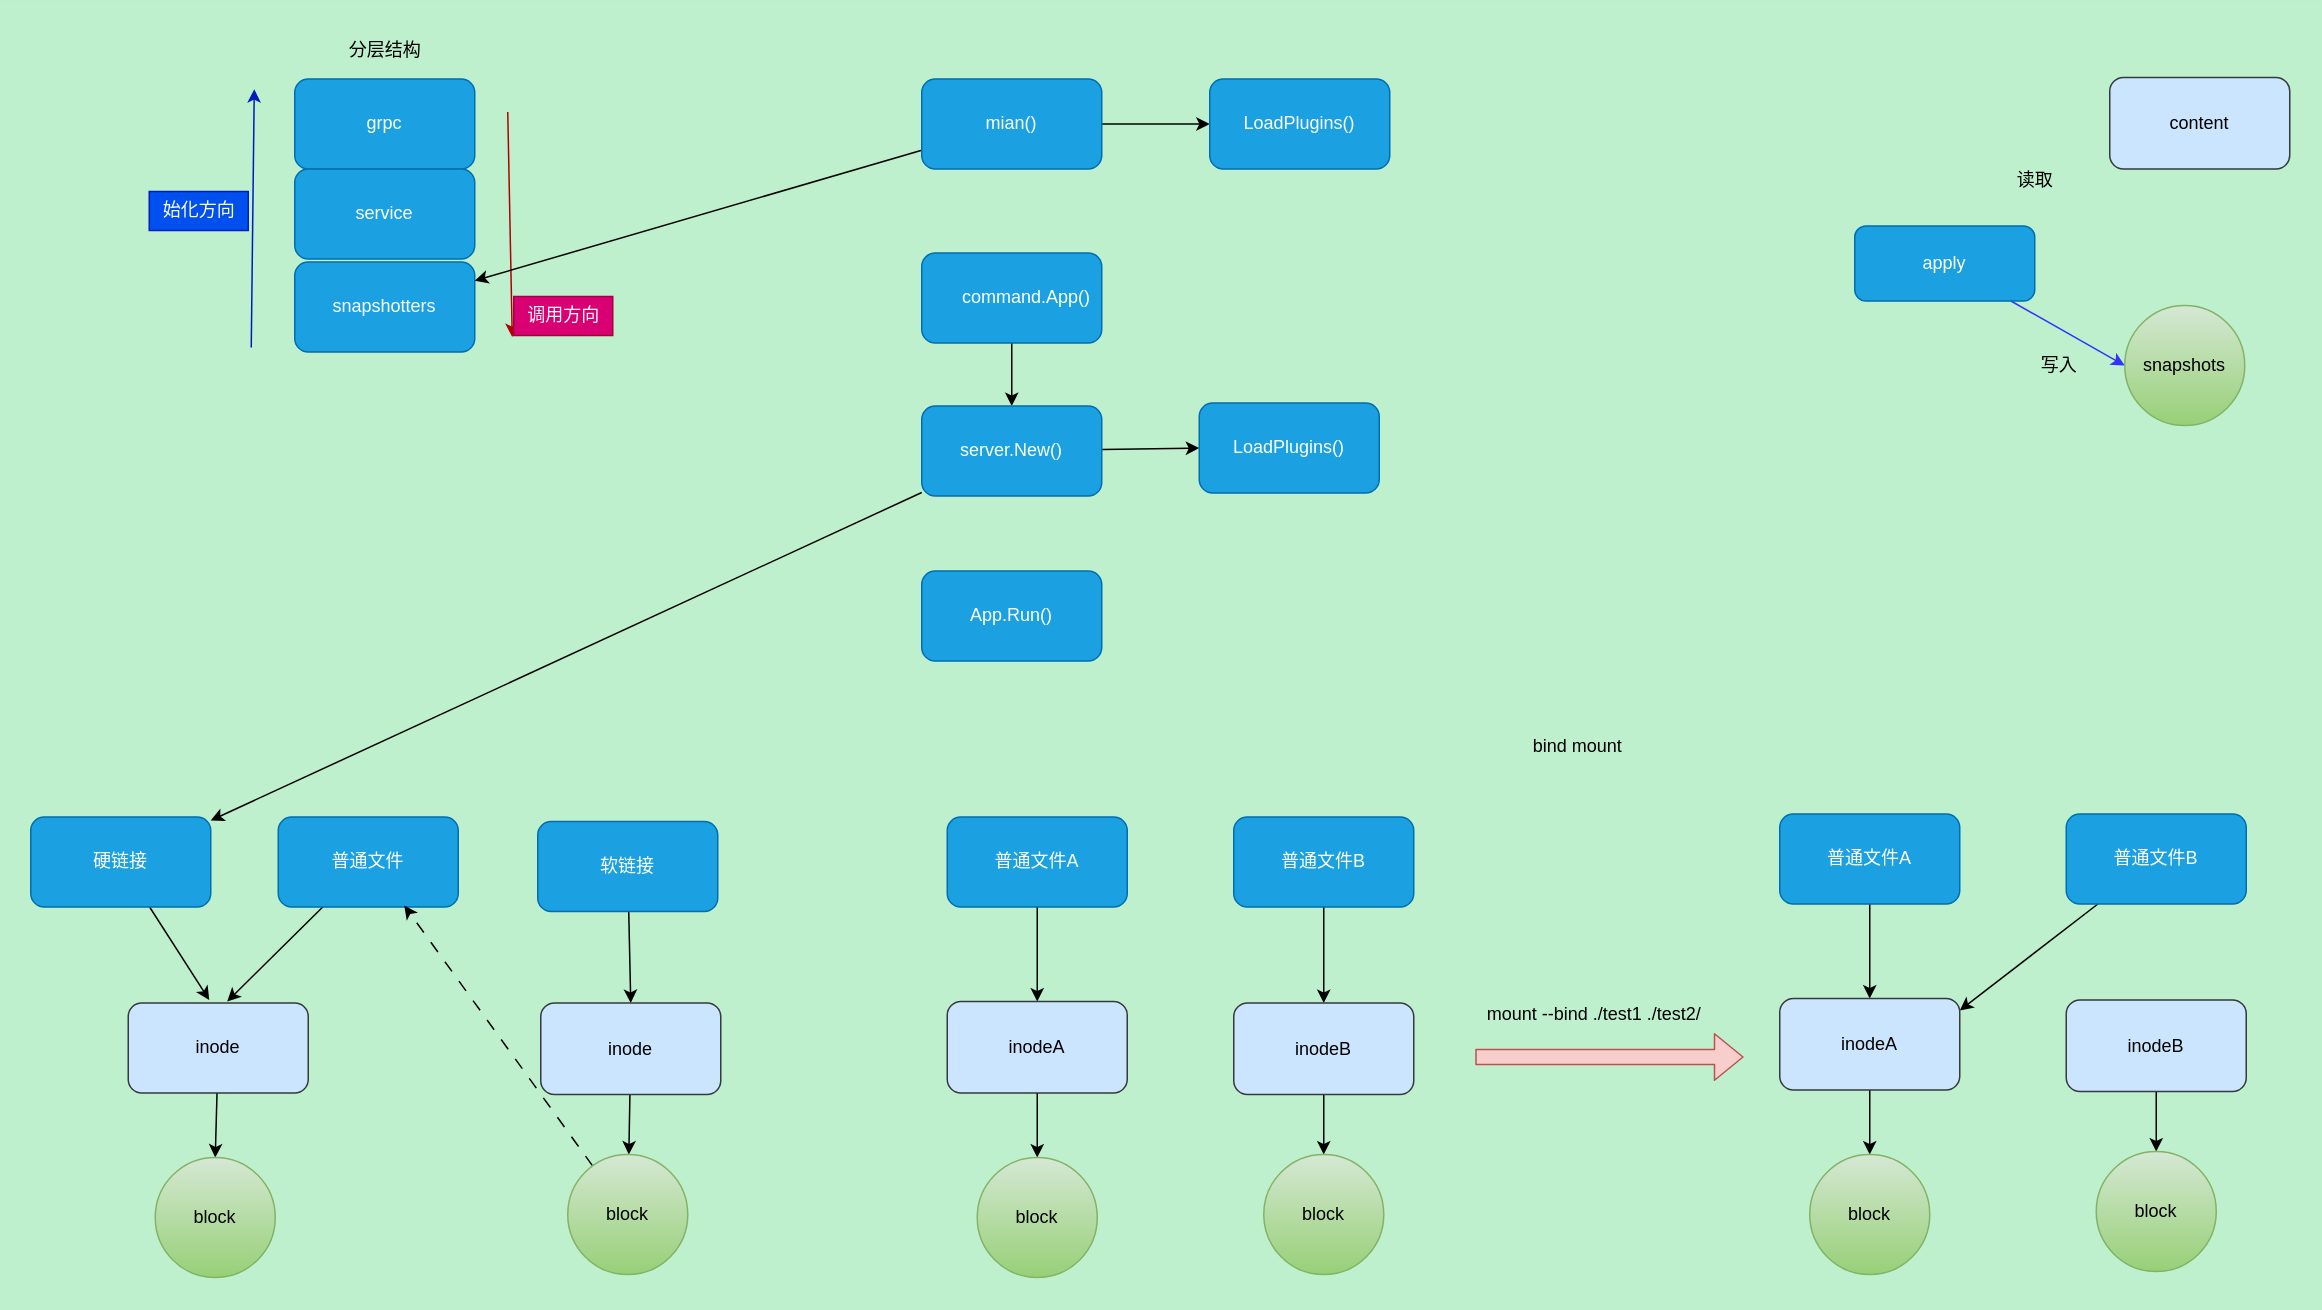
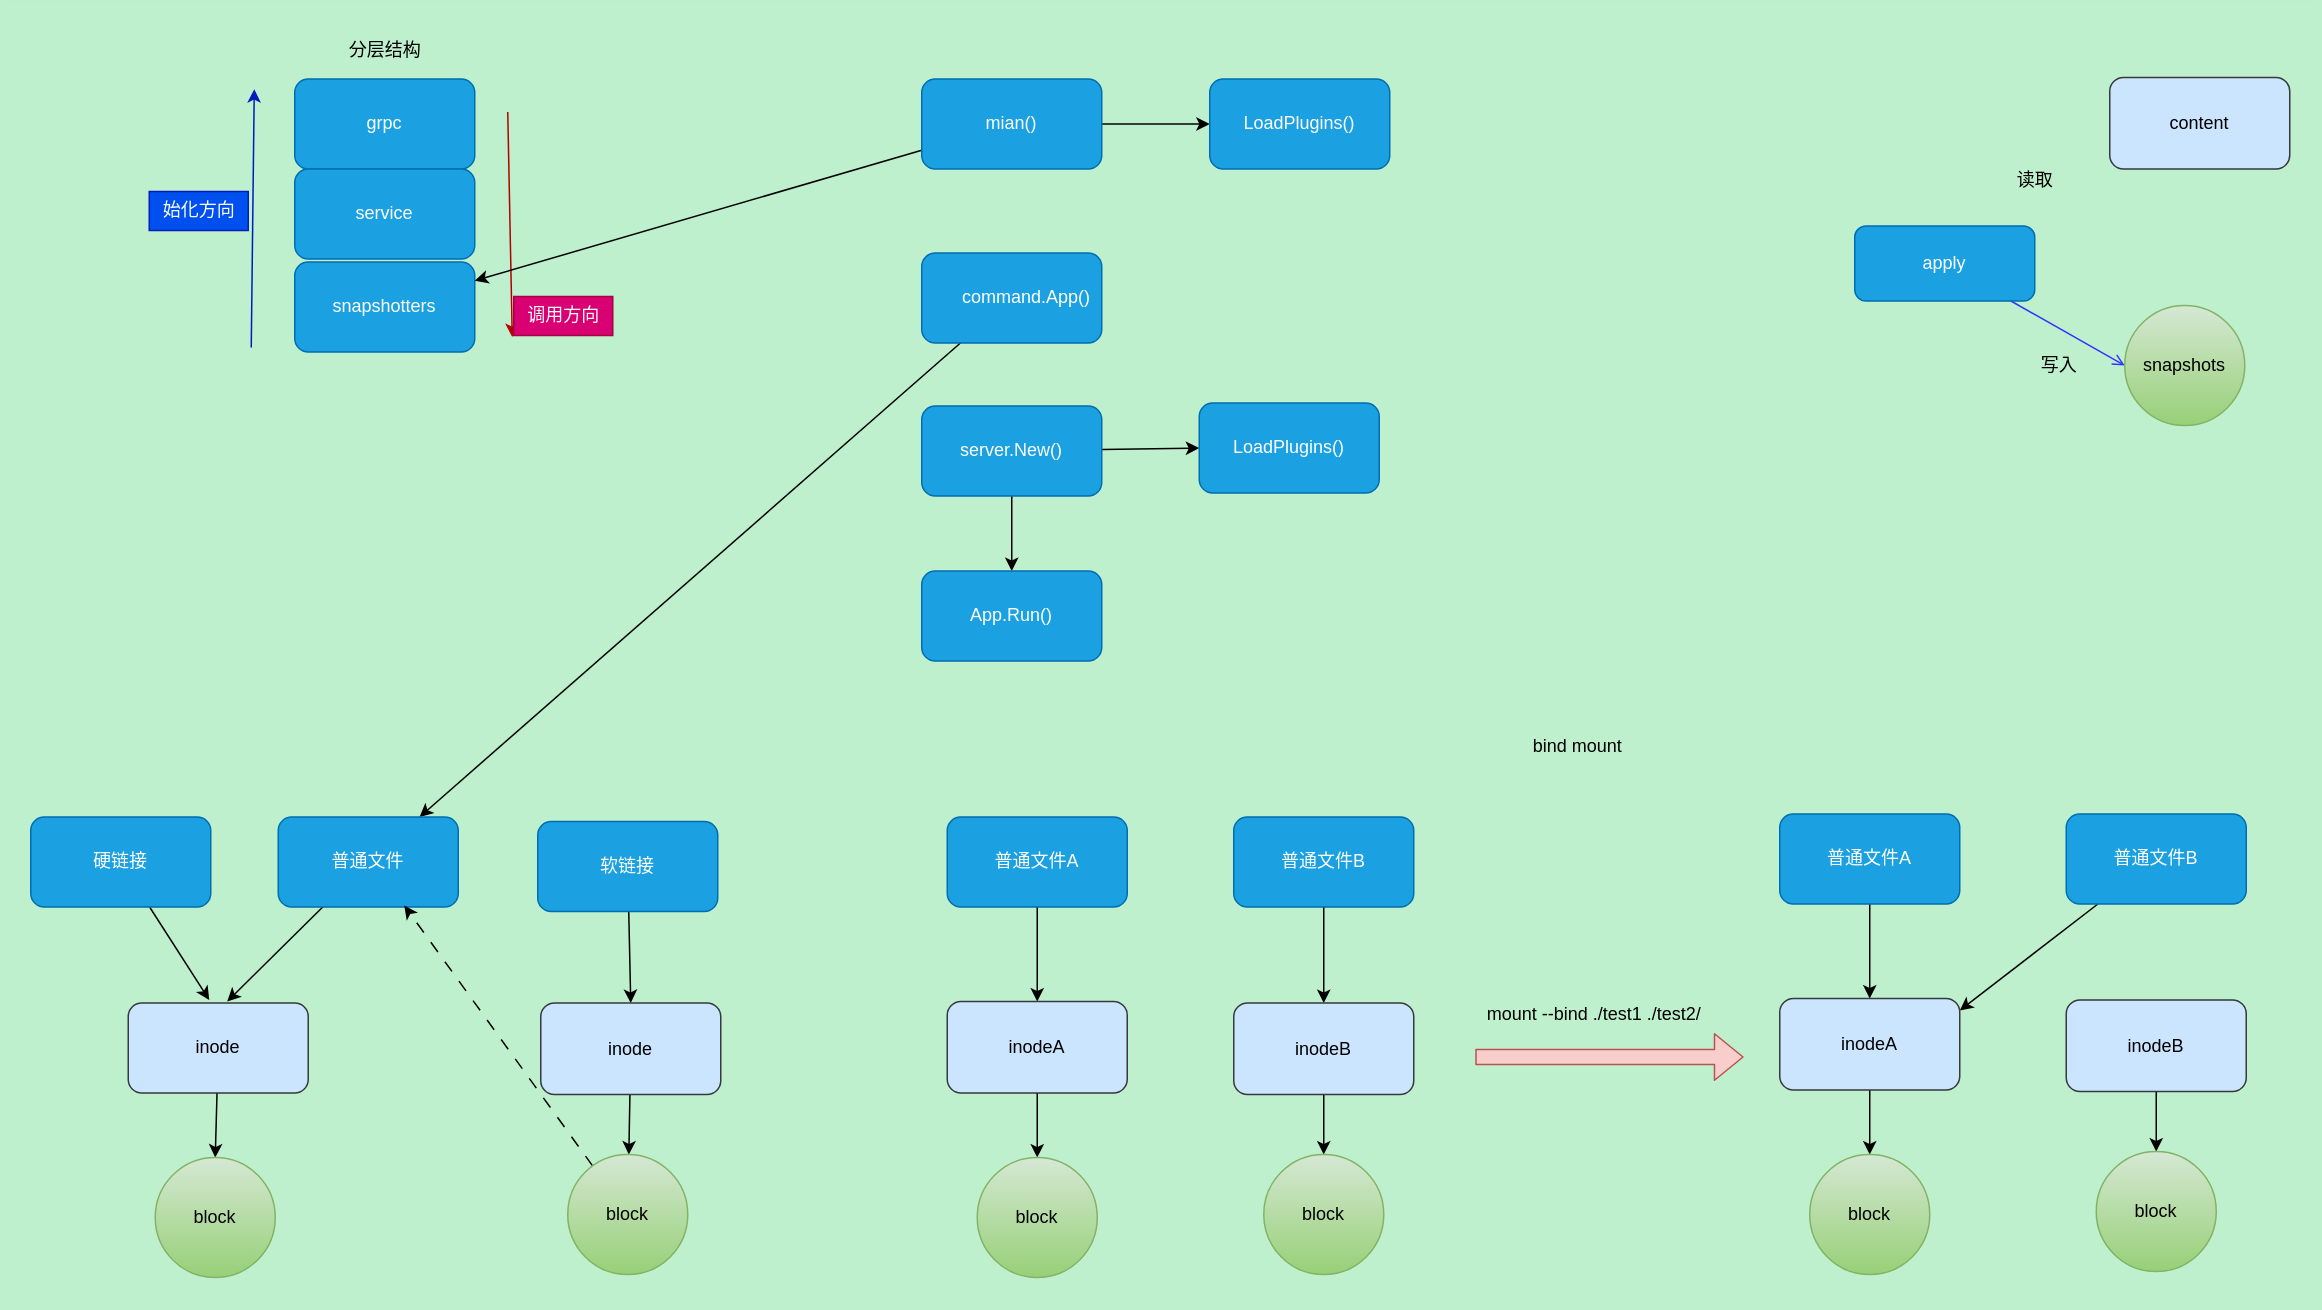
(2115, 360) -> (2117, 361)
(1012, 369) -> (806, 478)
(426, 721) -> (1012, 528)
